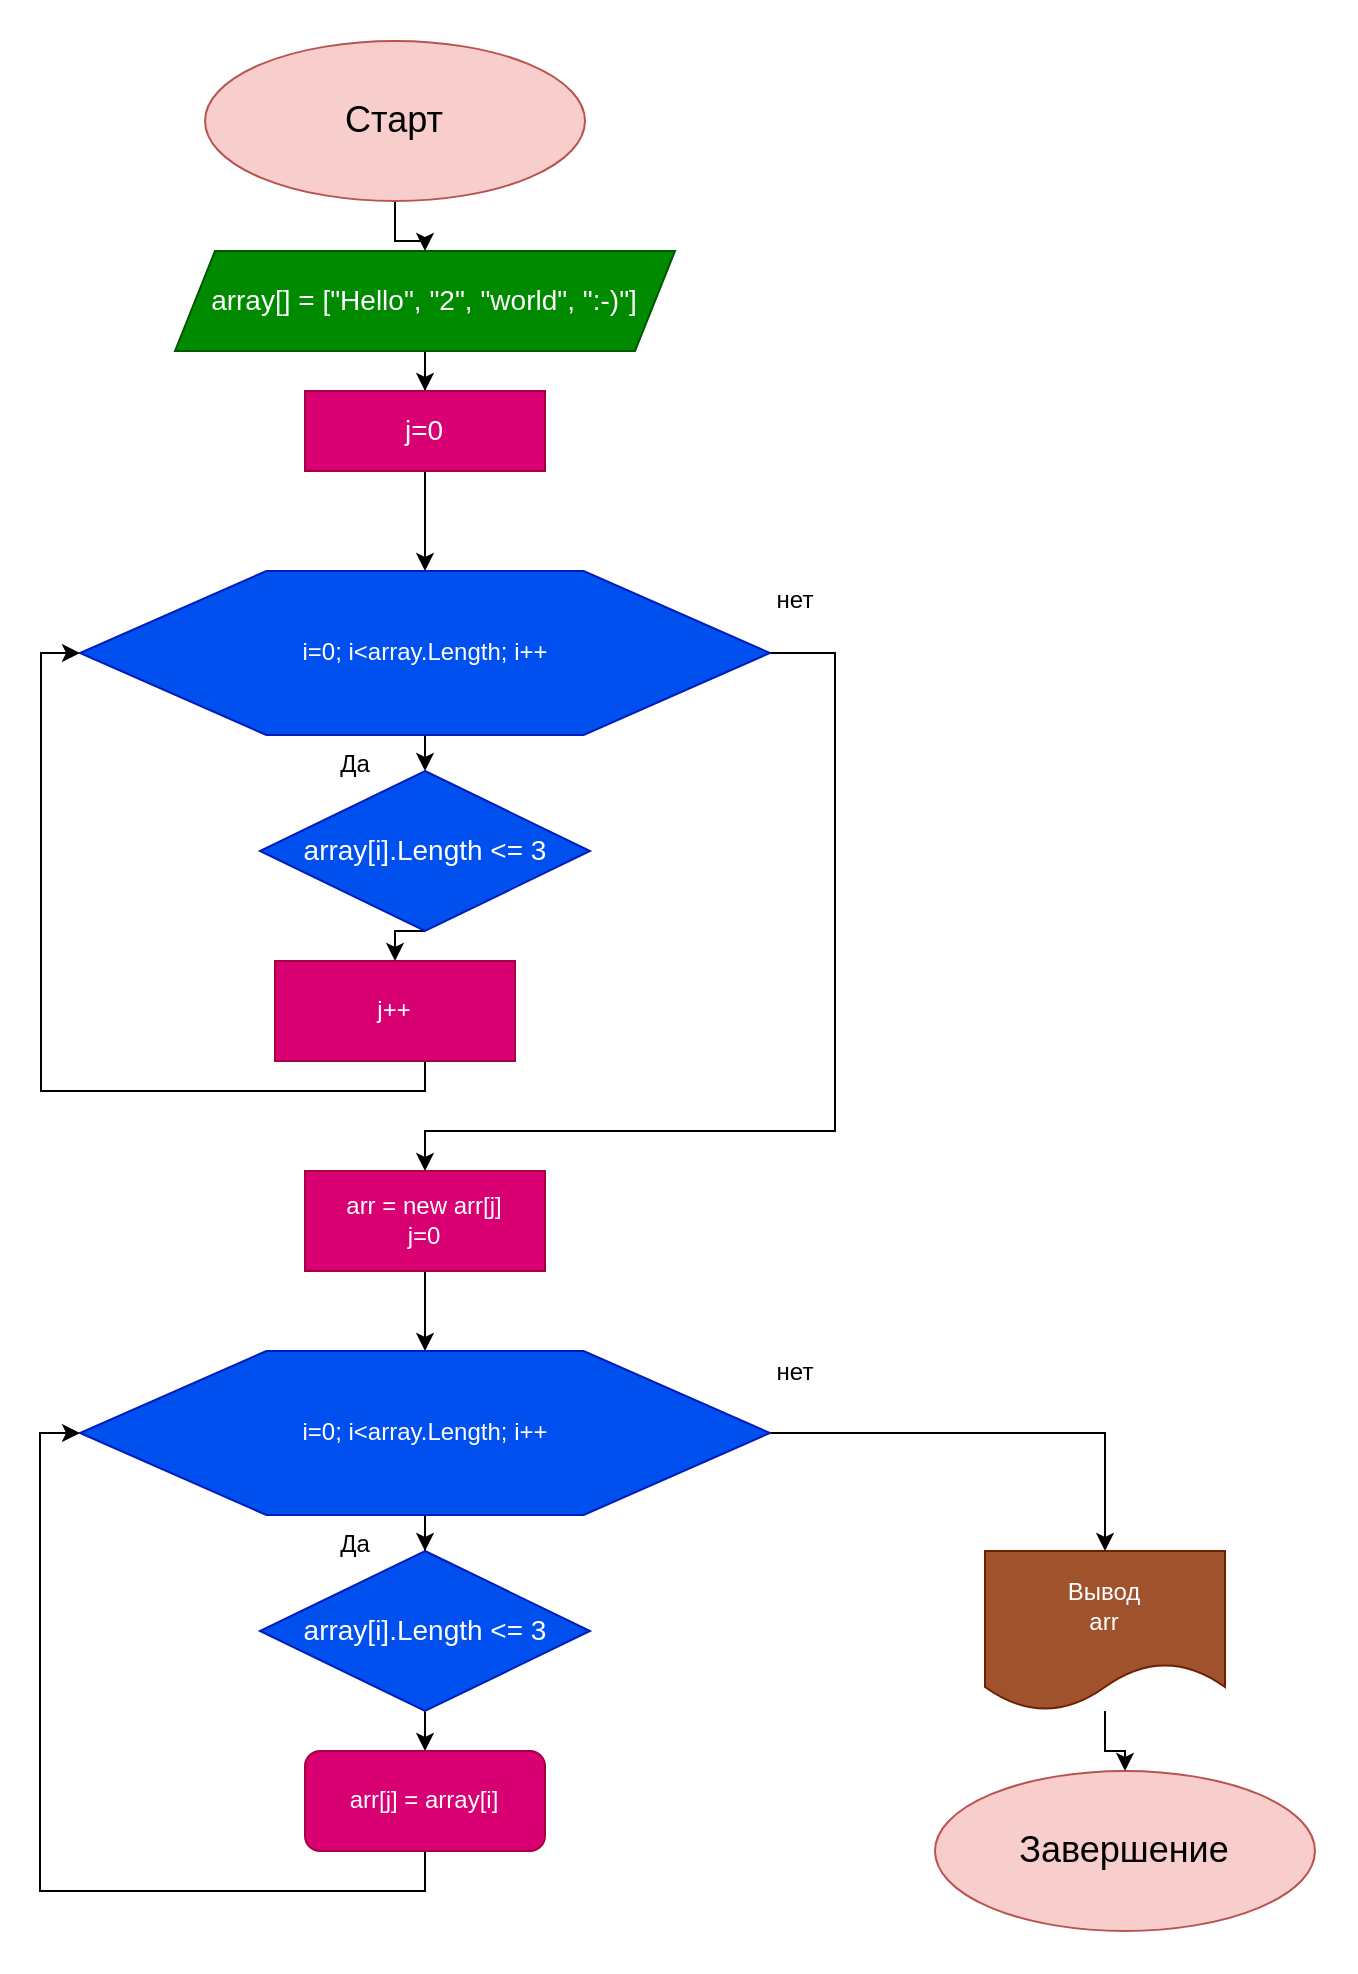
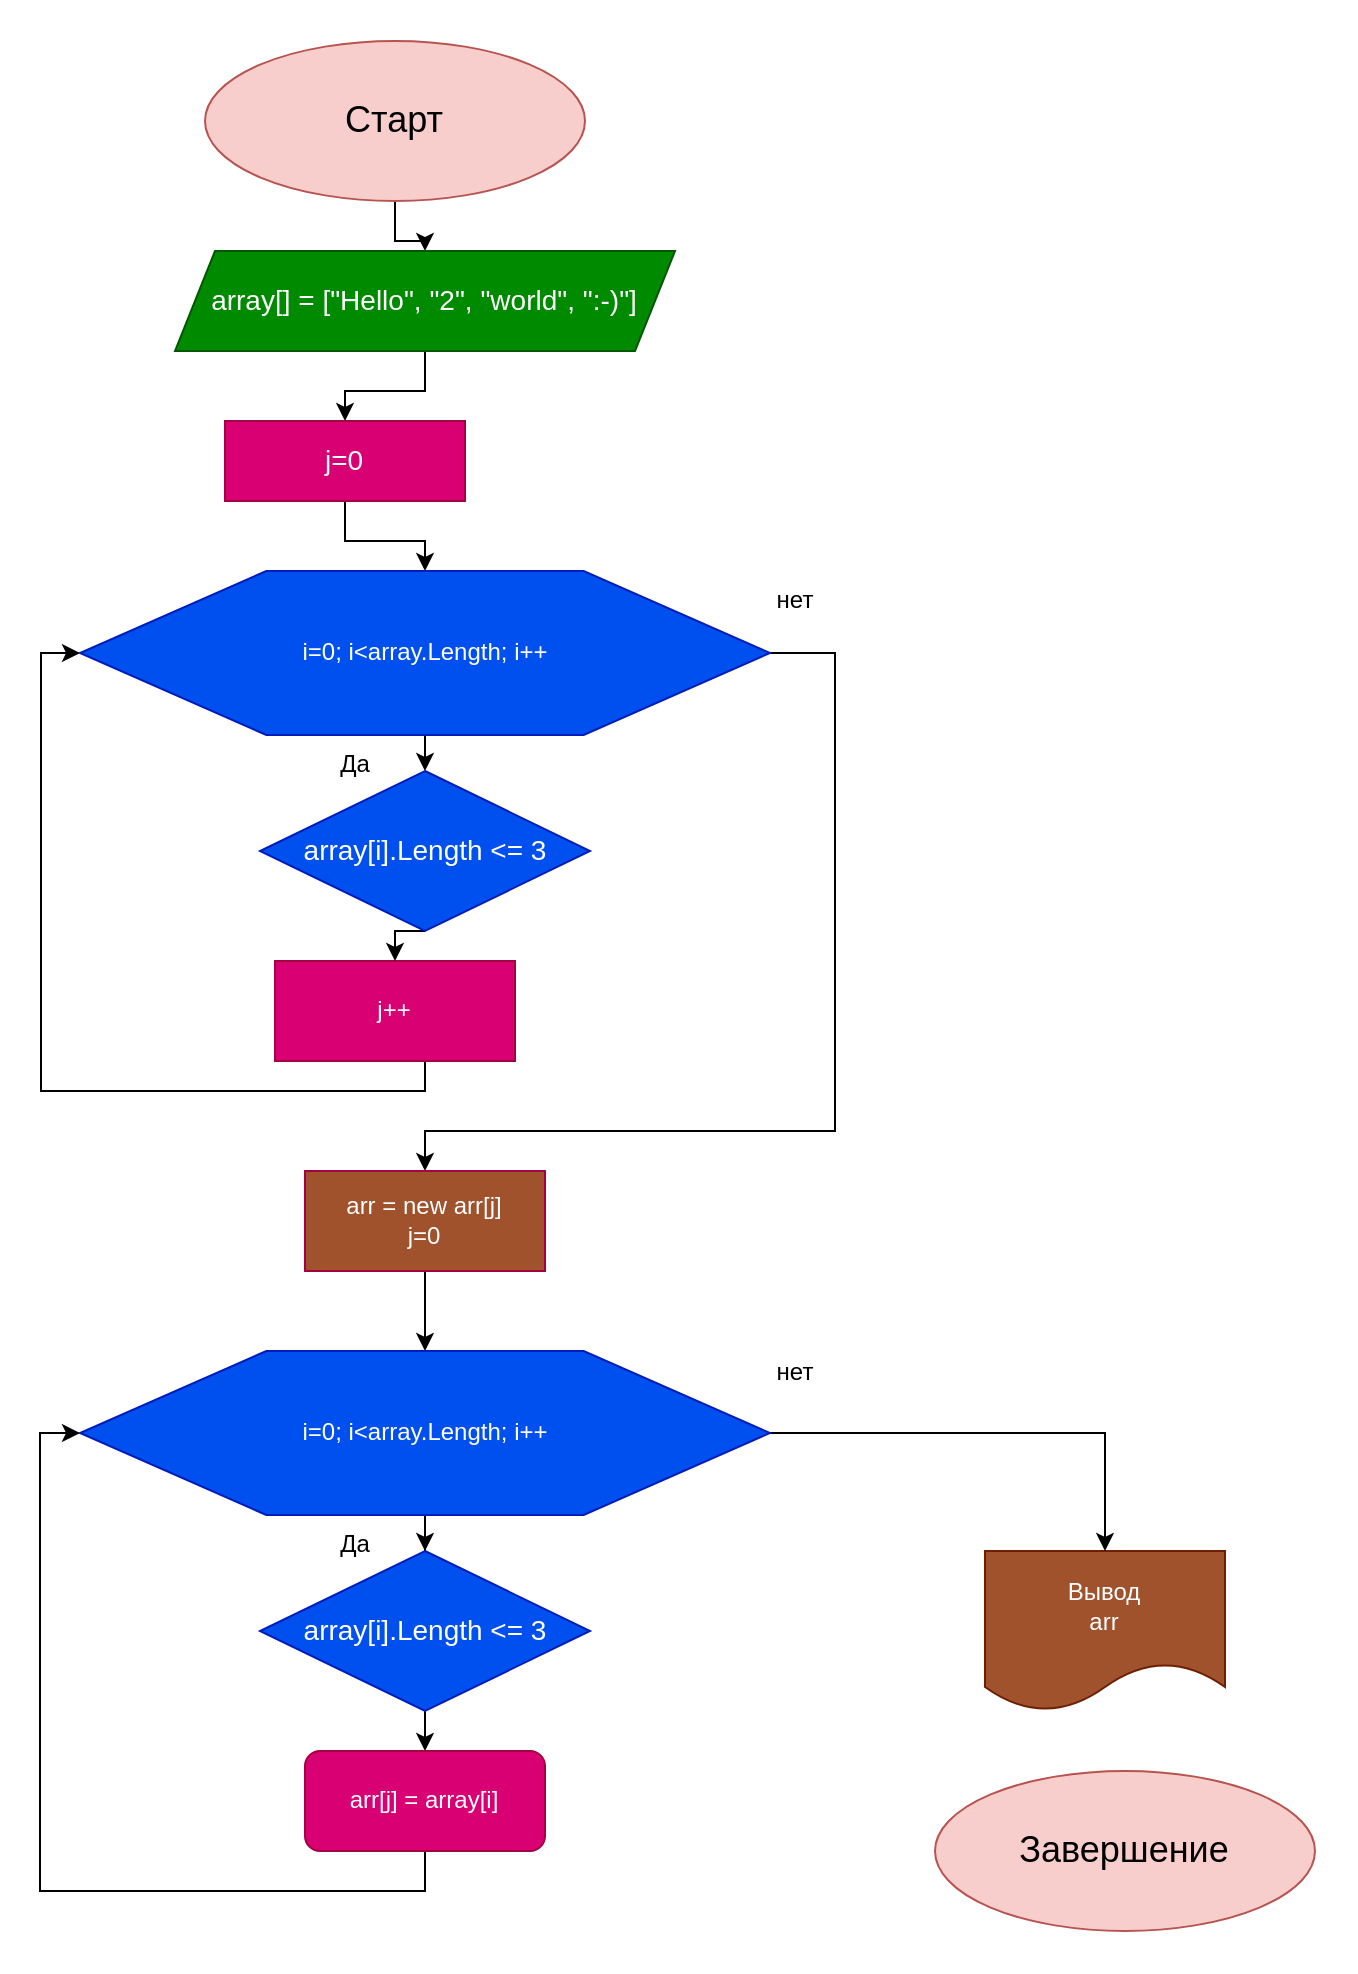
(425, 431) -> (345, 461)
(425, 1221) -> (425, 1221)
(1105, 1744) -> none
